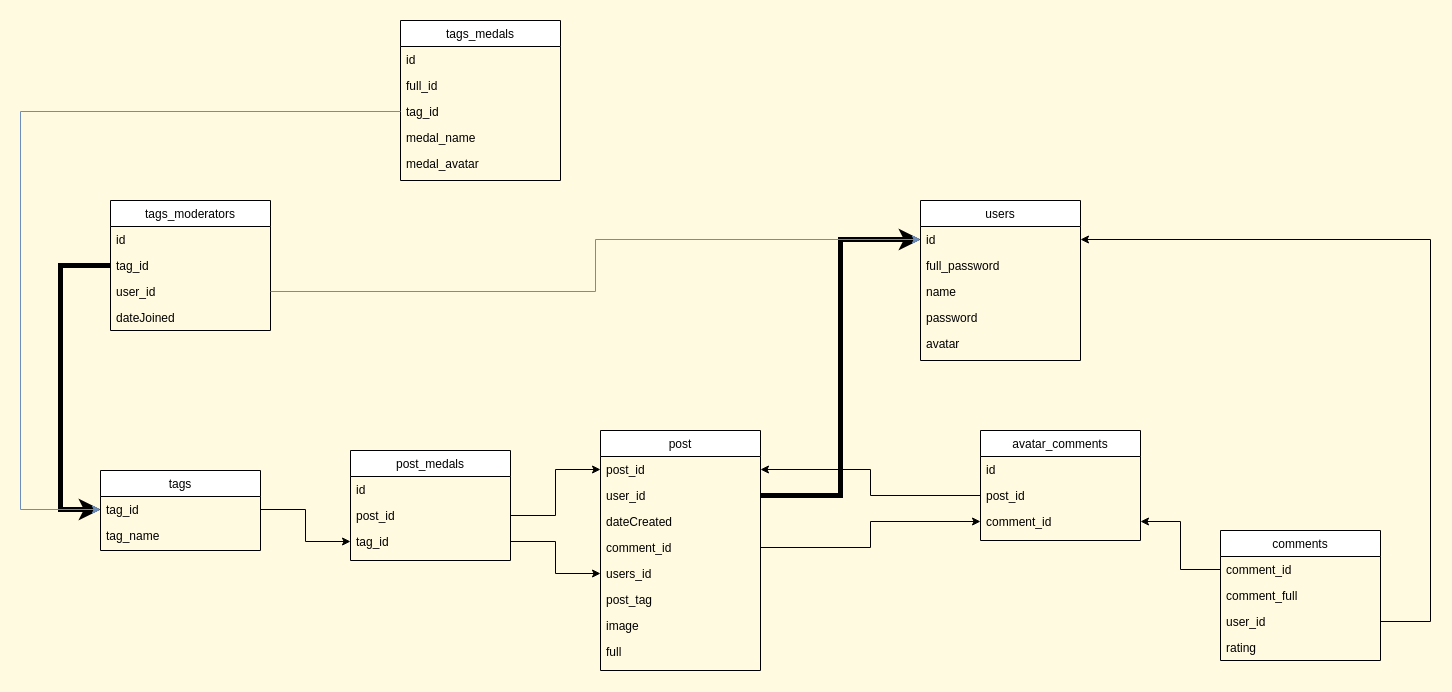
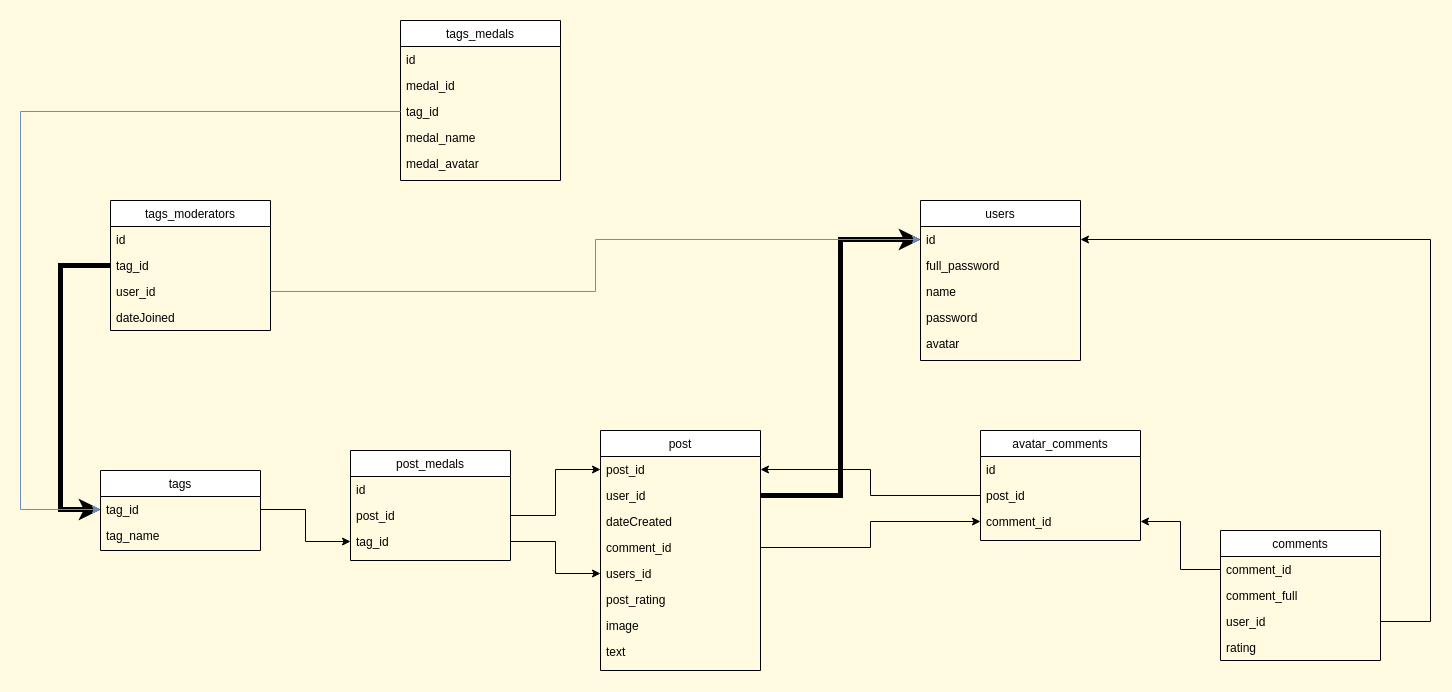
(425, 86) -> (430, 86)
(633, 600) -> (641, 600)
(616, 652) -> (619, 652)
